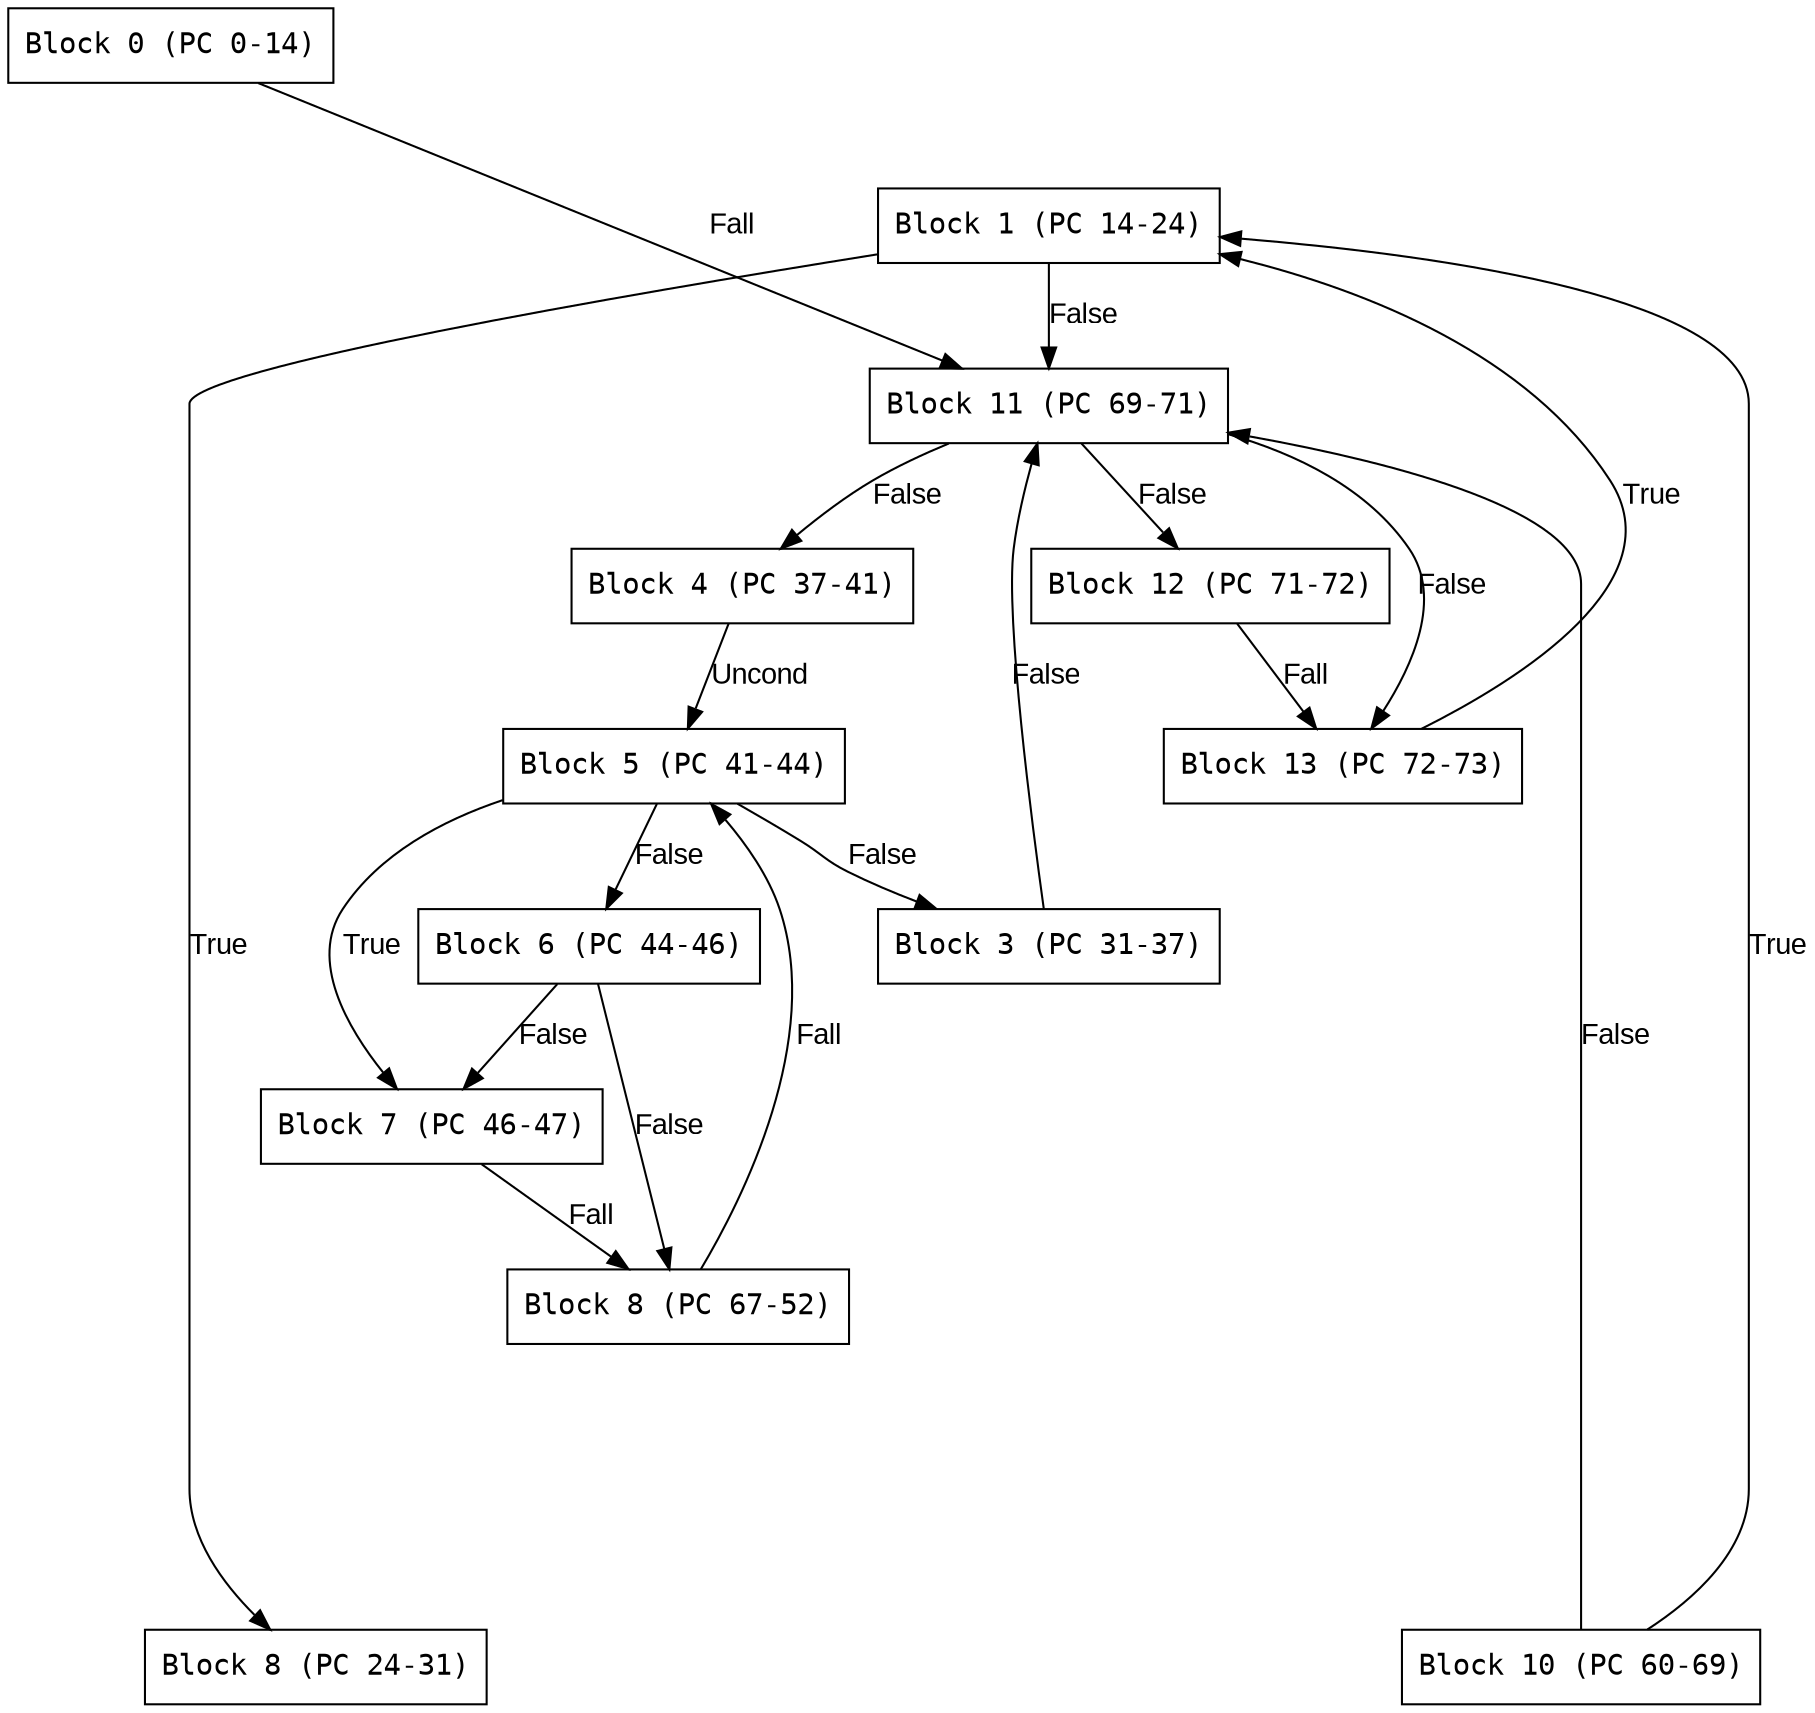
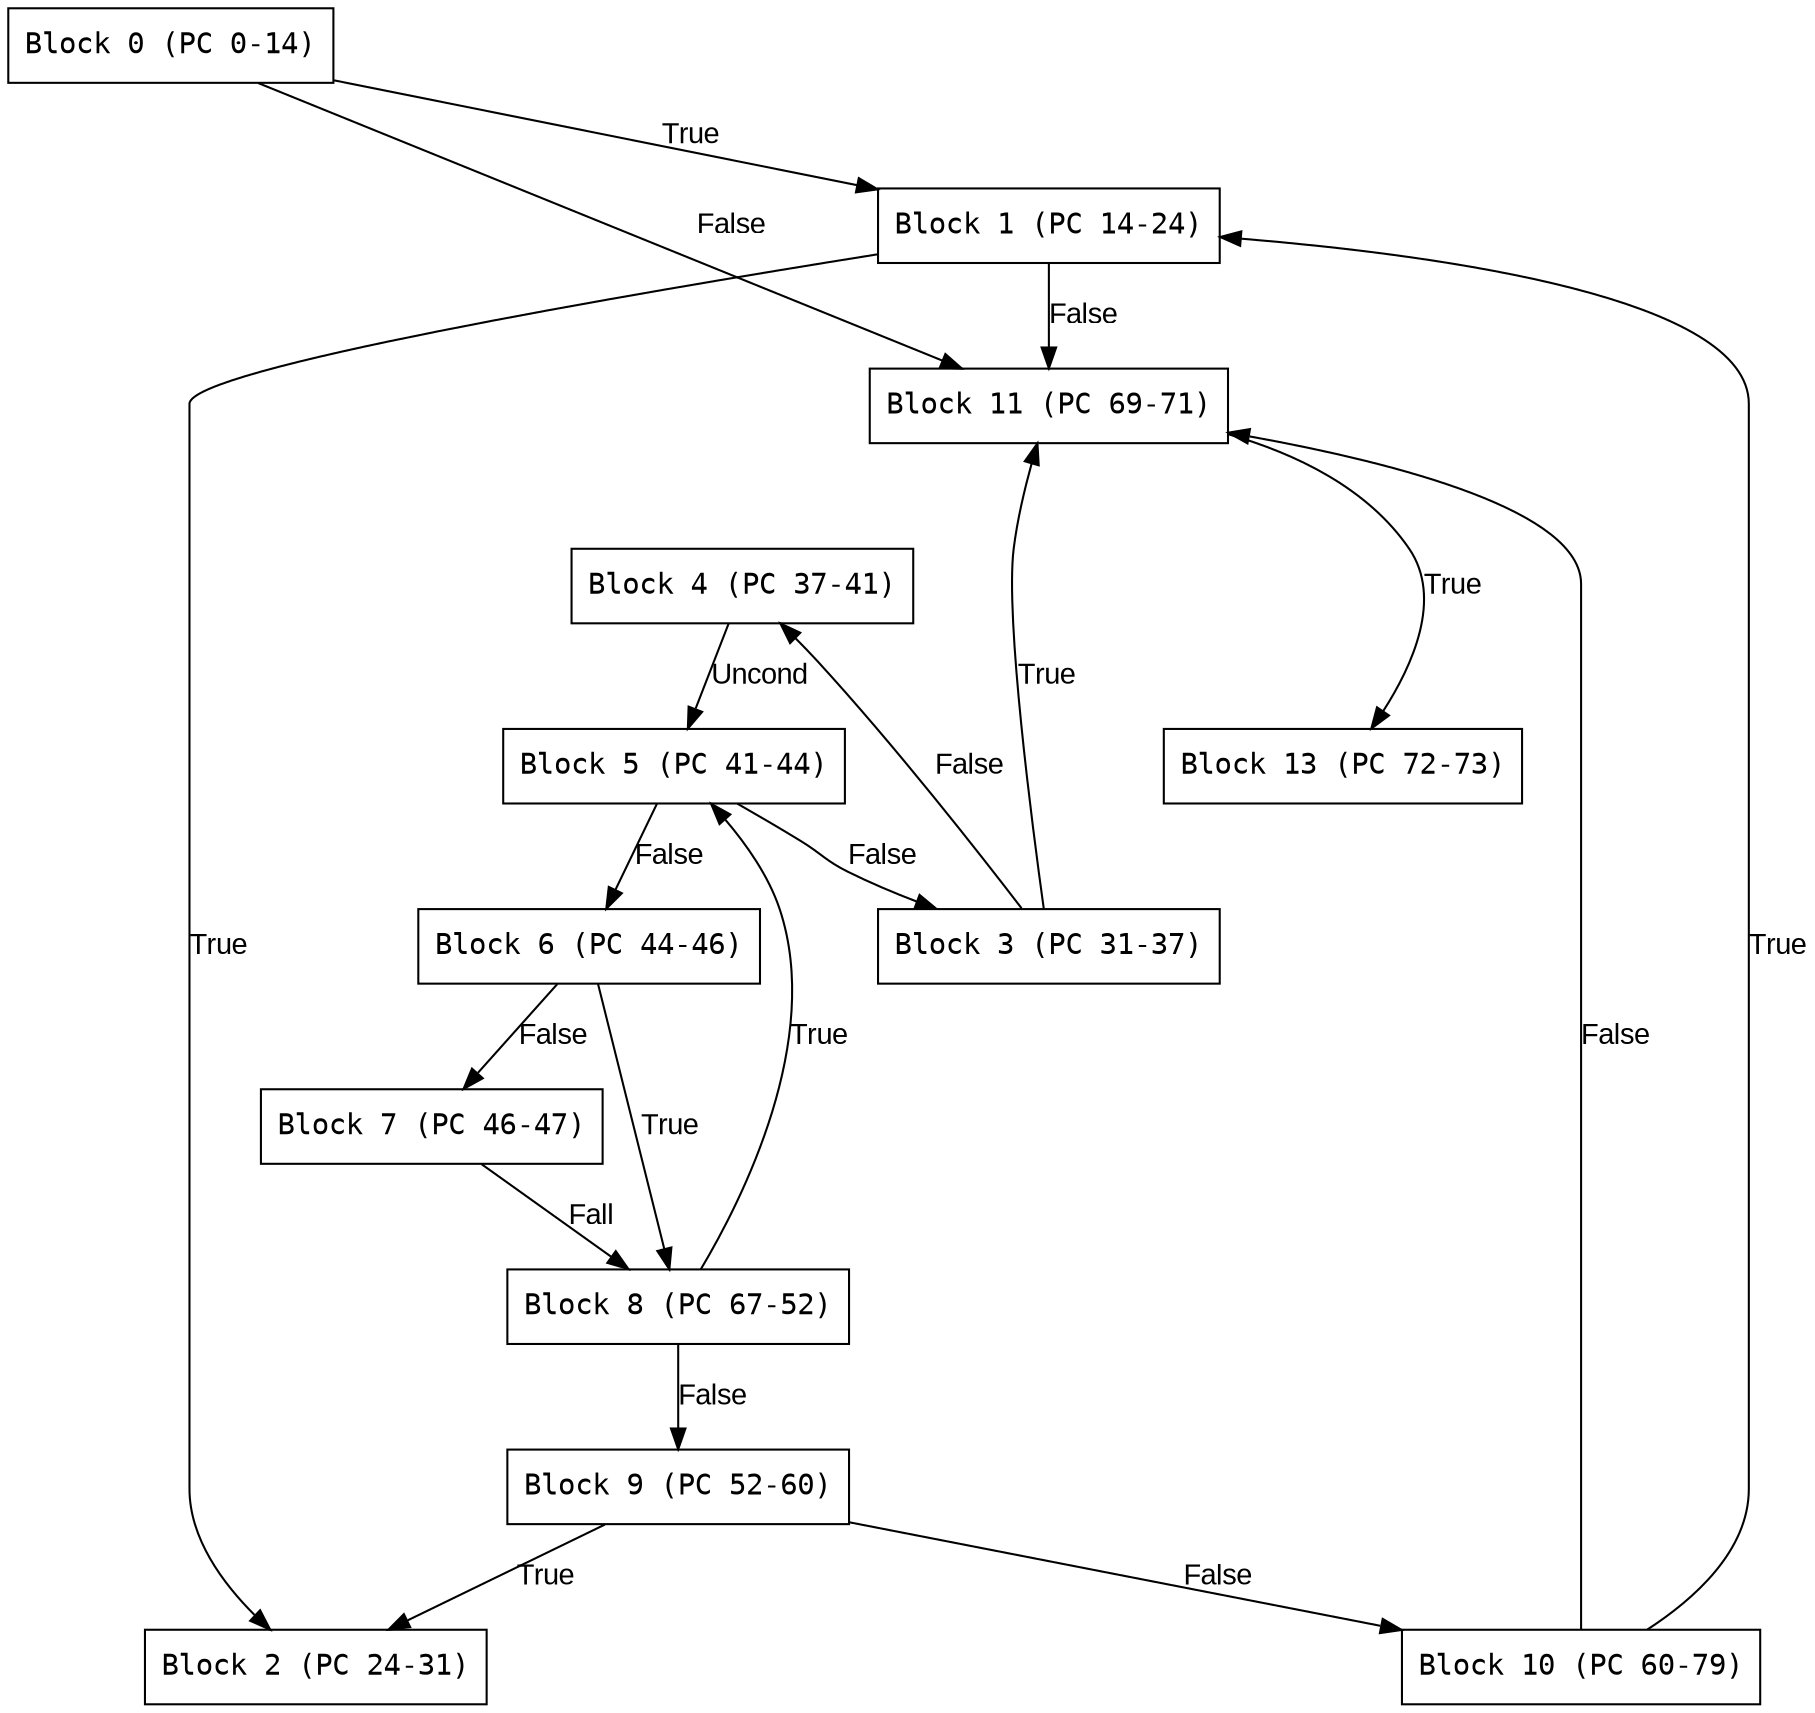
(732, 226) -> (732, 226)
(1582, 444) -> (595, 133)
(869, 483) -> (912, 770)
(1210, 586) -> none
(1453, 586) -> (1453, 586)
(1047, 676) -> (1047, 676)
(348, 902) -> none
(819, 1036) -> (819, 1036)
(670, 1127) -> (670, 1127)
none -> (678, 1487)
(316, 1667) -> (316, 1667)
(1581, 1667) -> (1581, 1667)
